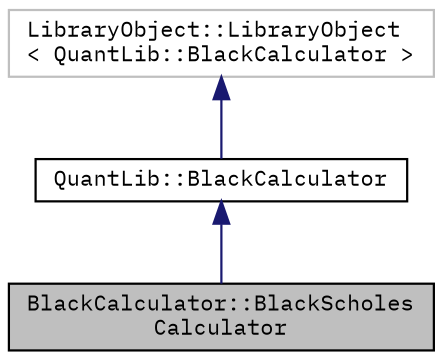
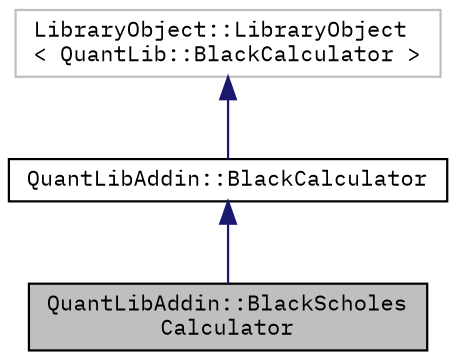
(221, 180) -> (228, 180)
(221, 317) -> (228, 317)
